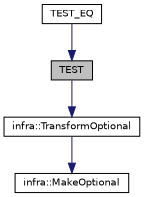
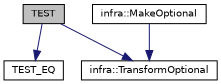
(72, 37) -> (40, 37)
(72, 150) -> (149, 37)
